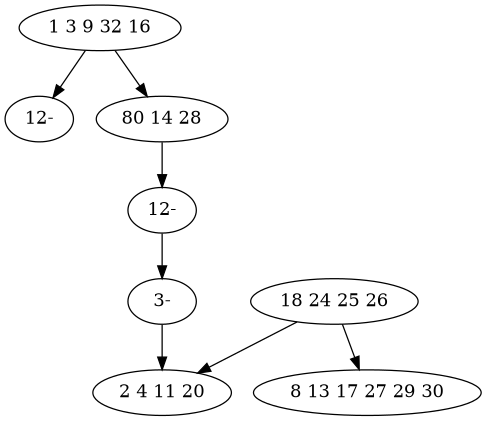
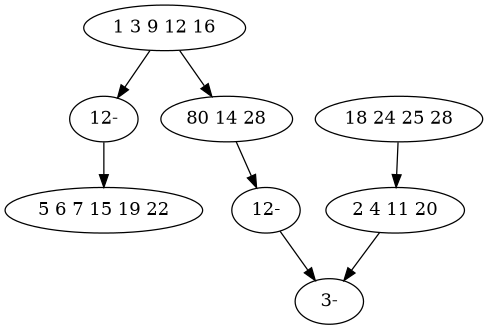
(100, 28) -> (165, 28)
none -> (104, 210)
(334, 301) -> (399, 119)
(162, 341) -> (366, 251)
(367, 393) -> none
